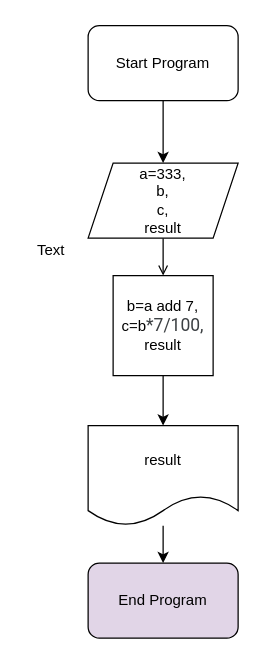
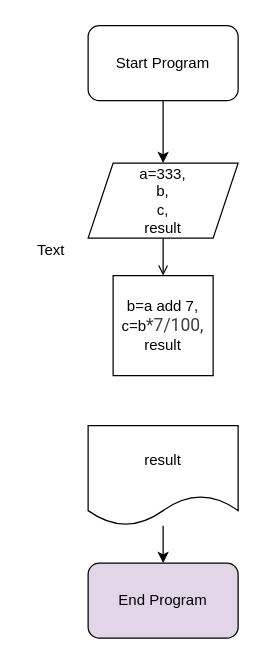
(163, 397) -> none
